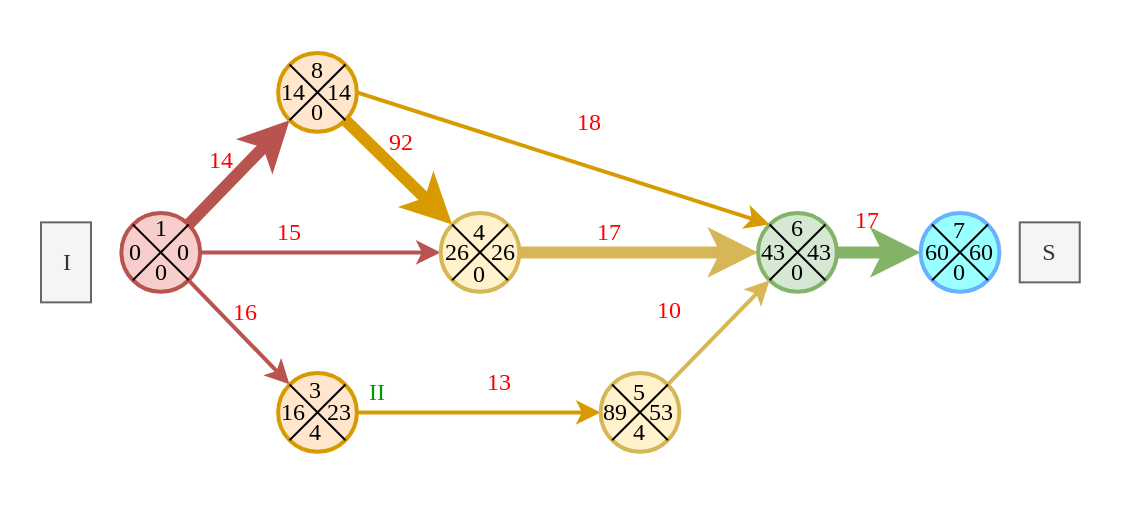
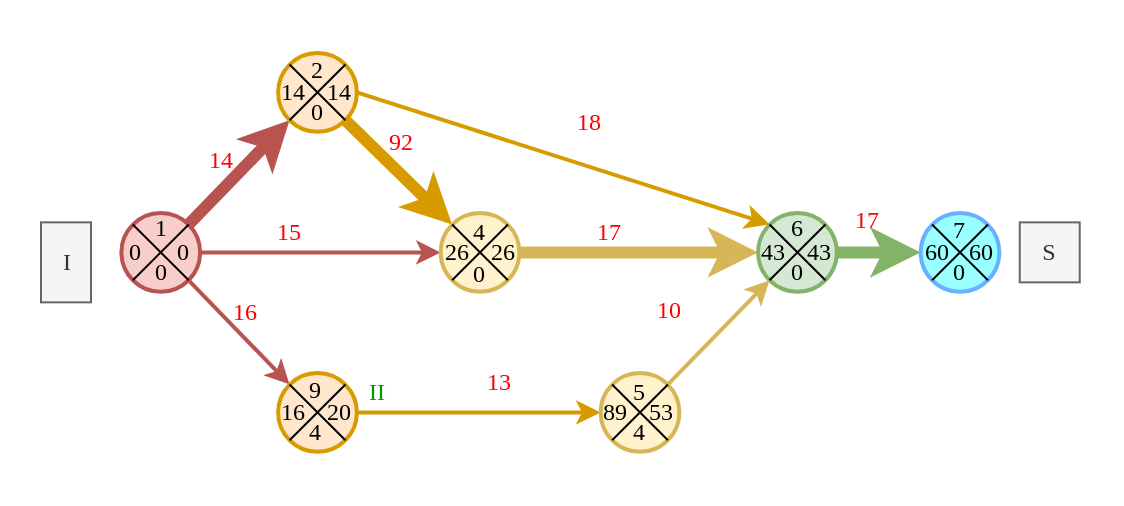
(318, 71) -> (318, 71)
(316, 391) -> (316, 391)
(340, 413) -> (340, 413)
